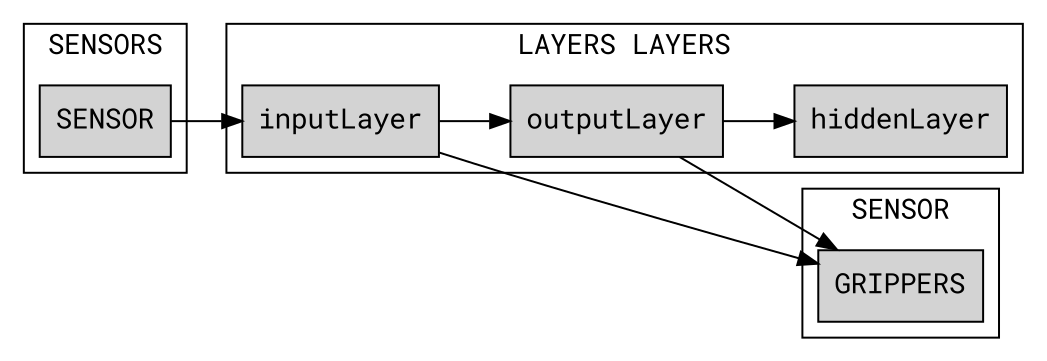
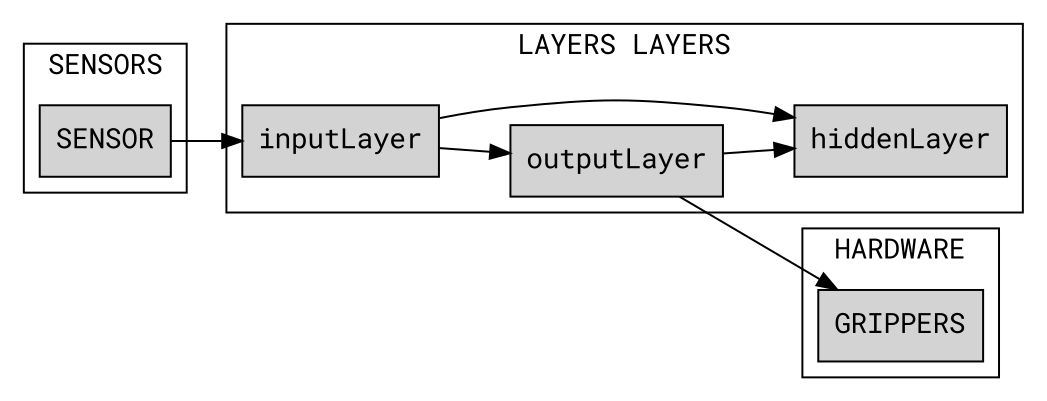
(619, 207) -> (607, 101)
(901, 212) -> (901, 251)
